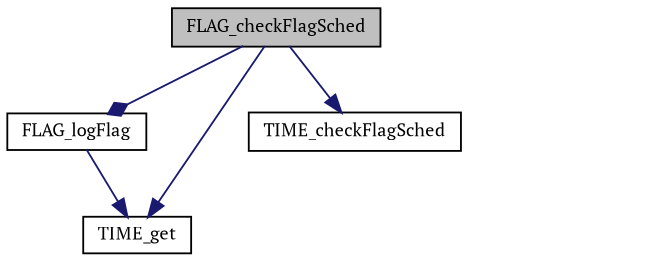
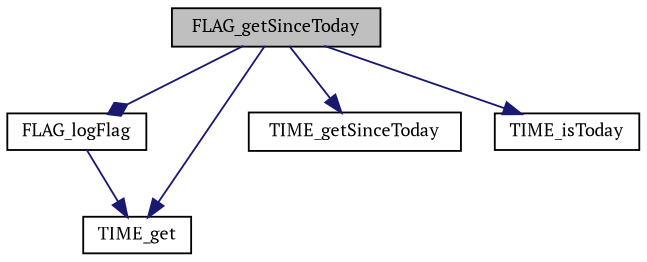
(276, 27) -> (276, 27)
(355, 132) -> (355, 132)
none -> (567, 132)
